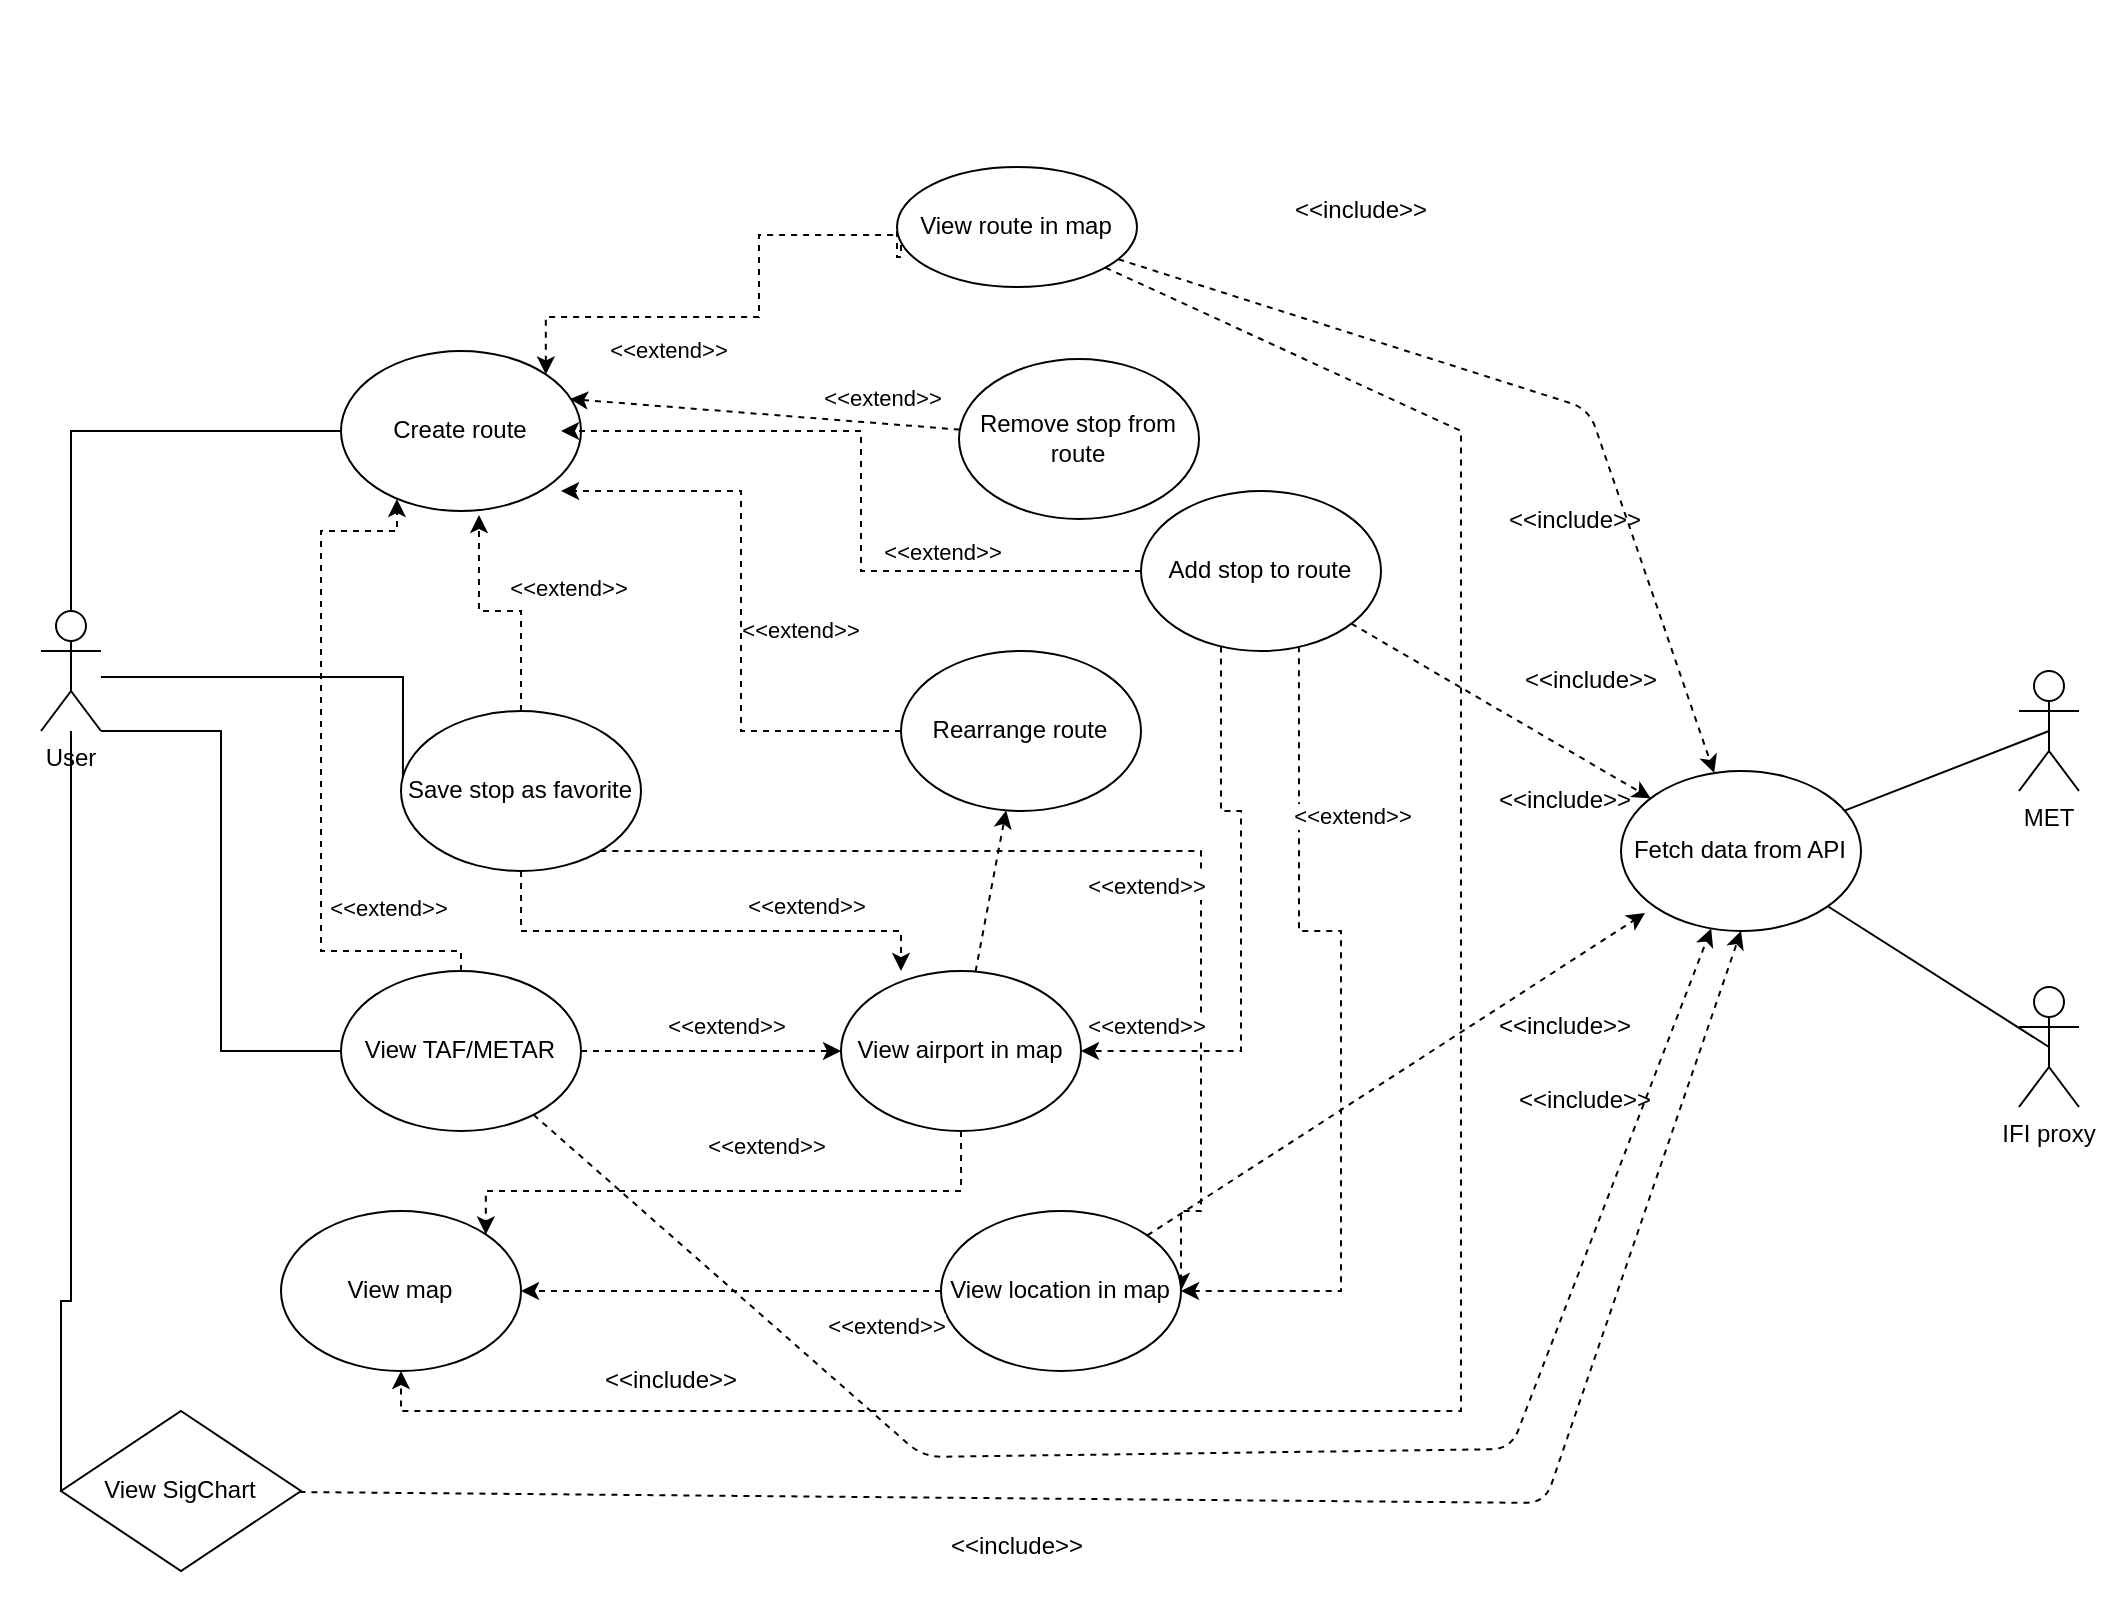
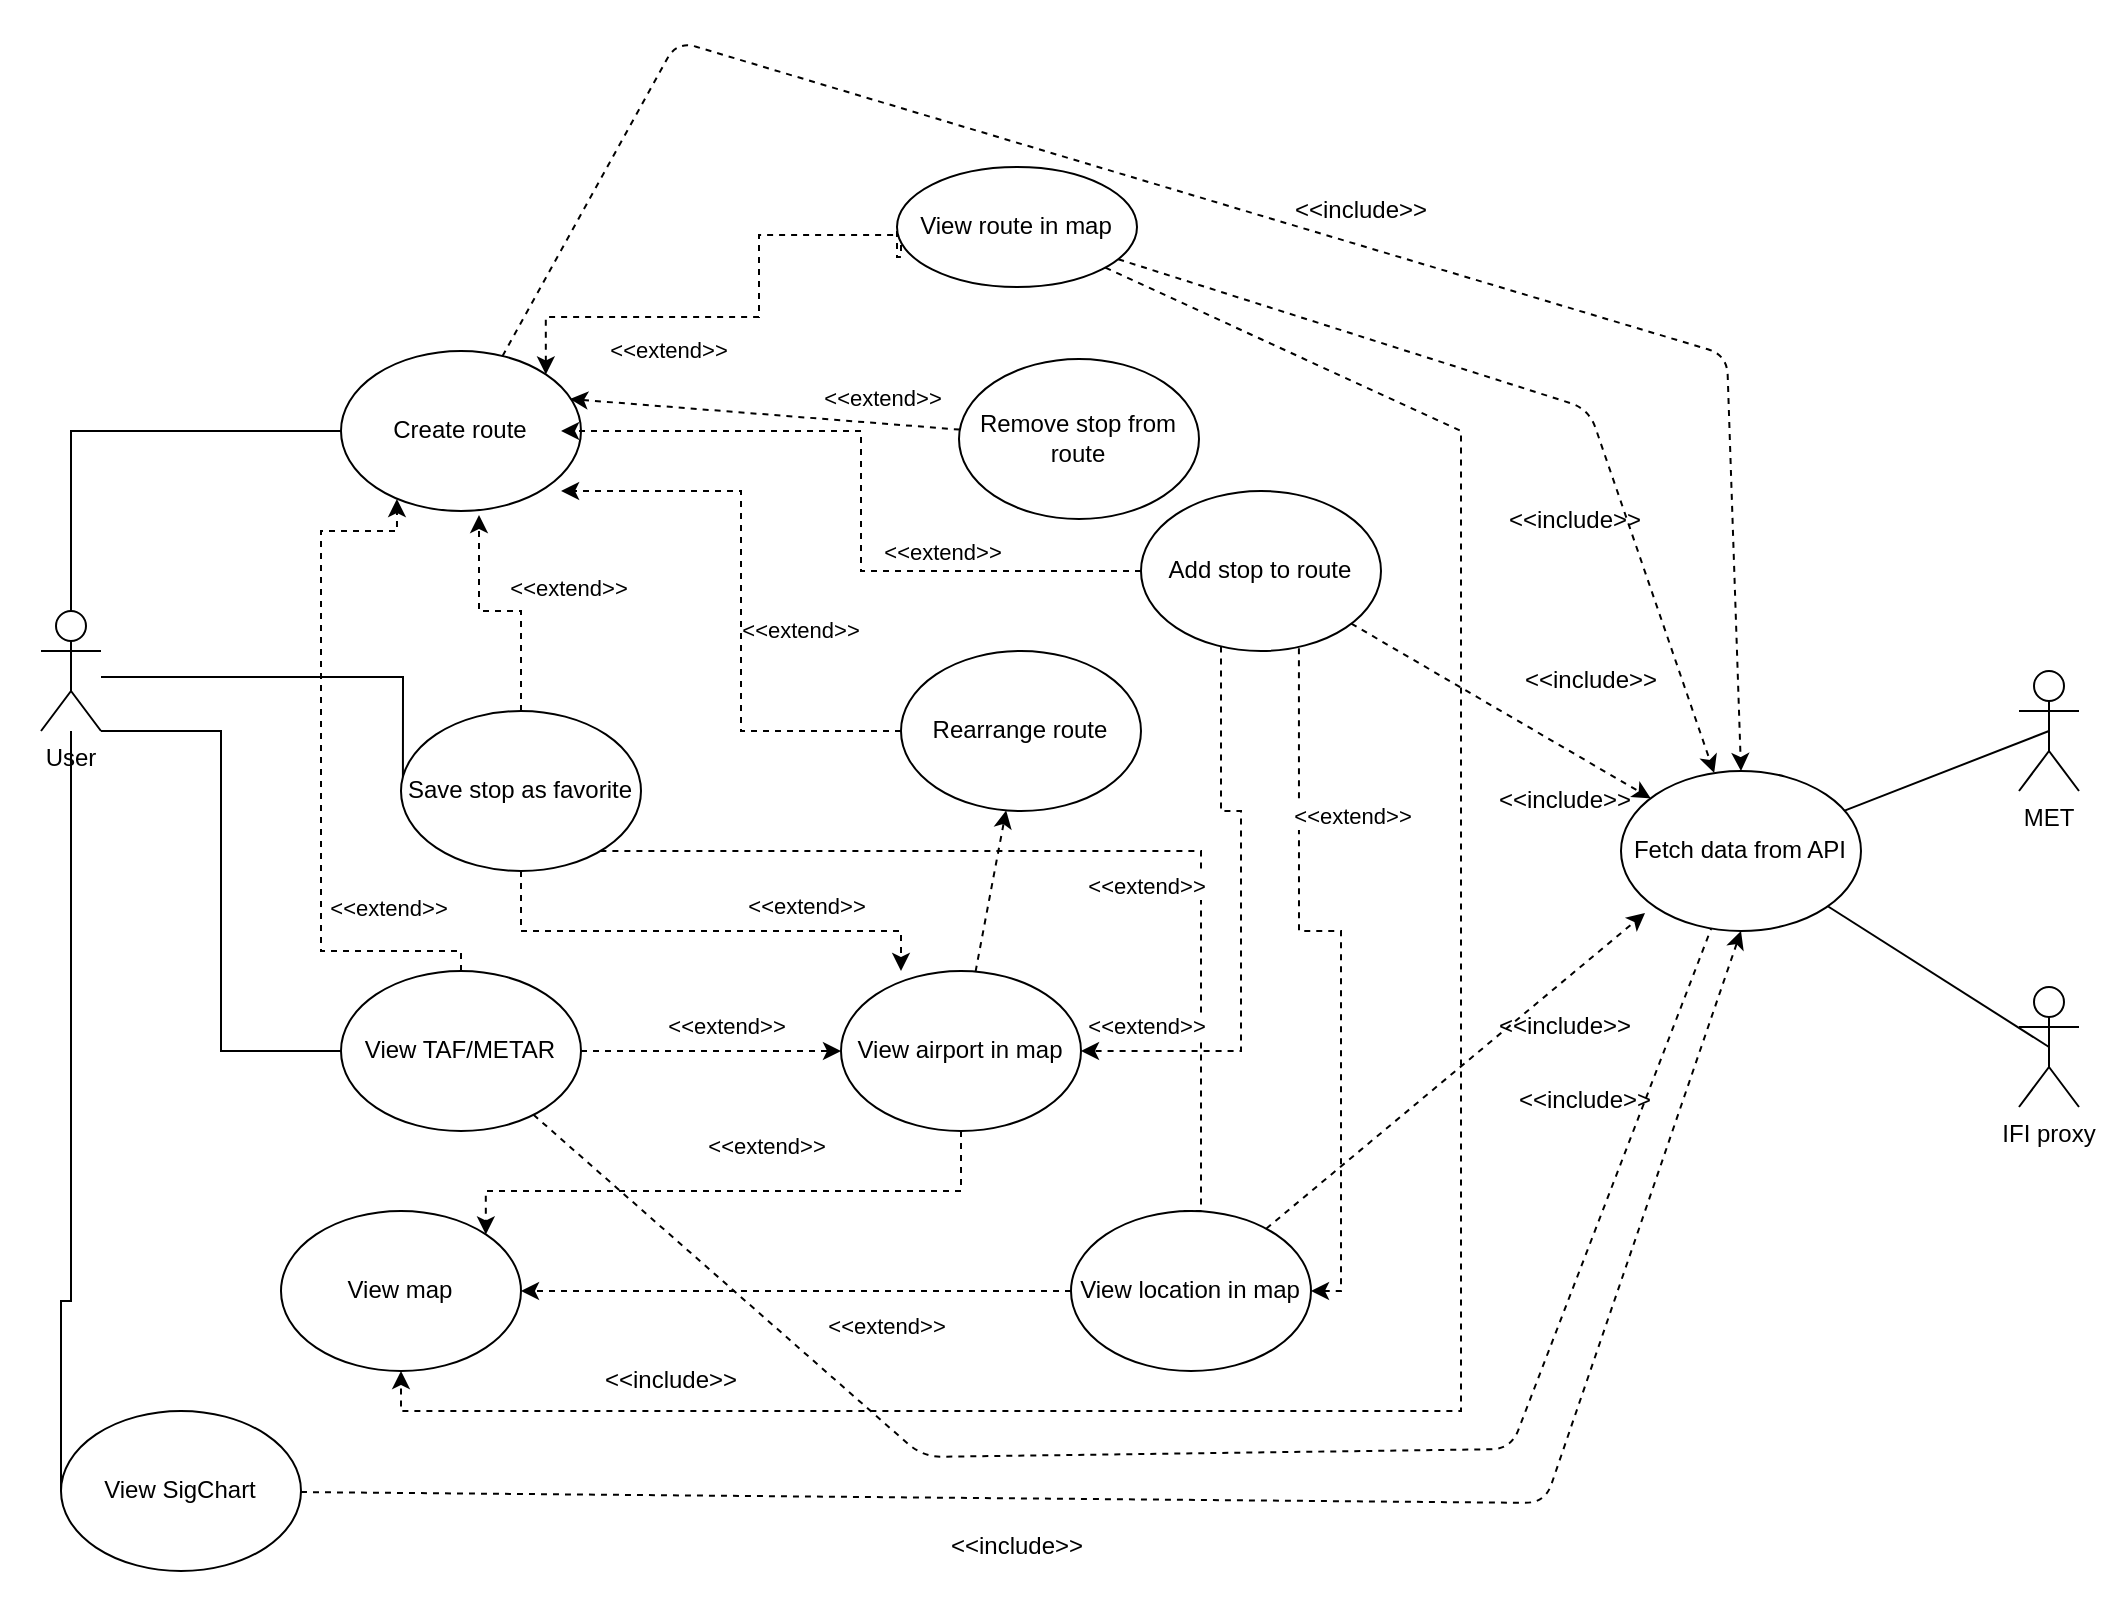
none -> (1223, 204)
(1706, 942) -> (1708, 937)
(1061, 1291) -> (1191, 1291)
(181, 1491) -> (181, 1491)
